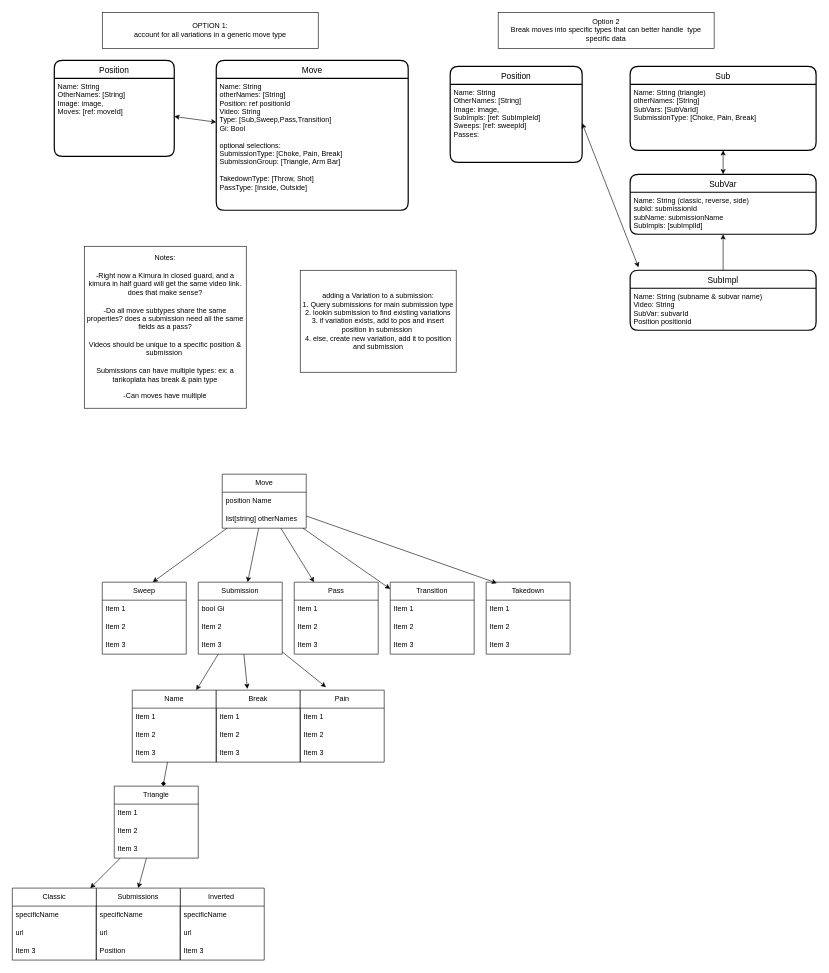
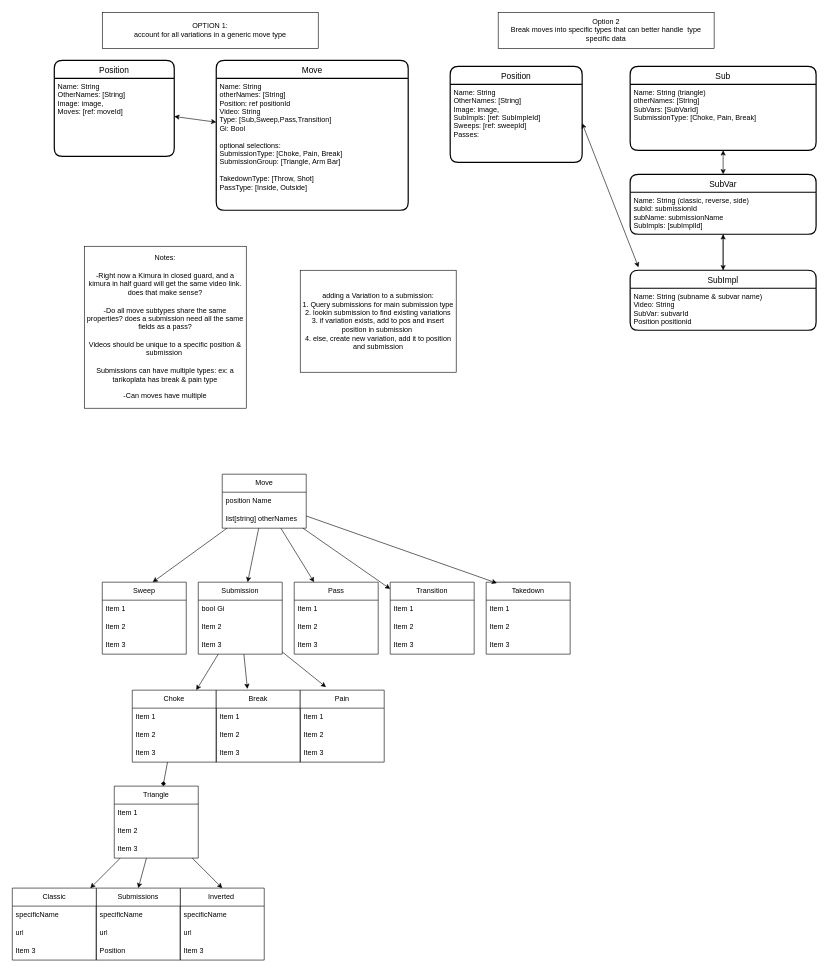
none -> (723, 237)
(174, 699) -> (174, 699)
none -> (207, 873)
